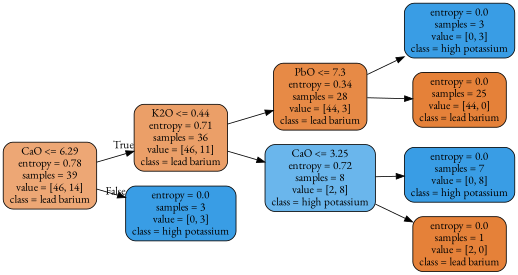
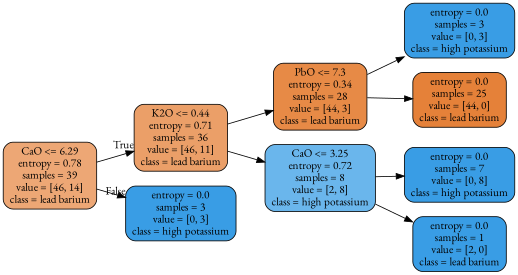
(460, 244) -> (460, 244)
